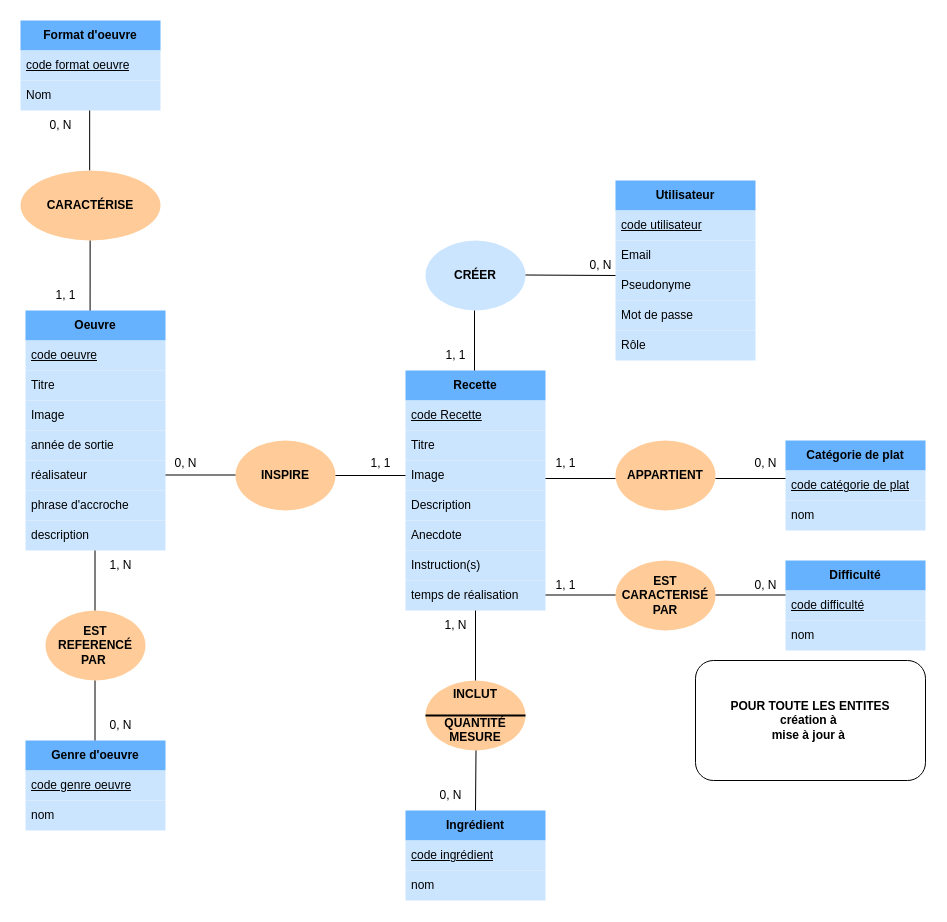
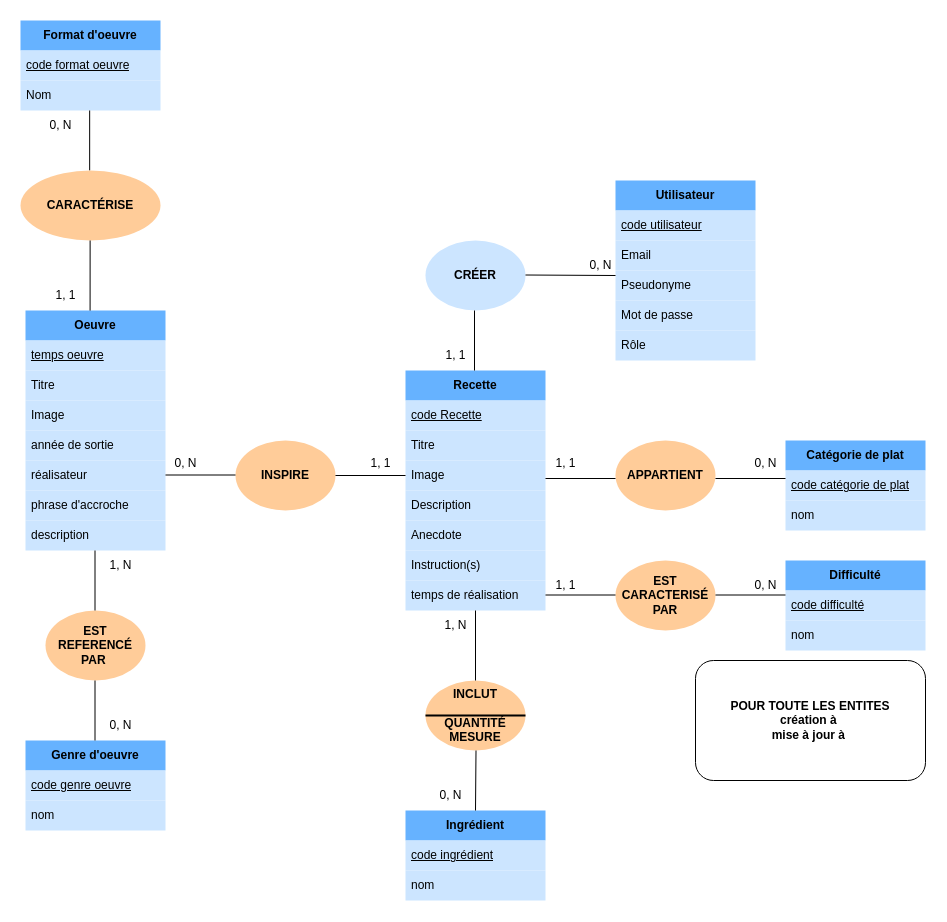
(67, 356) -> (70, 356)
